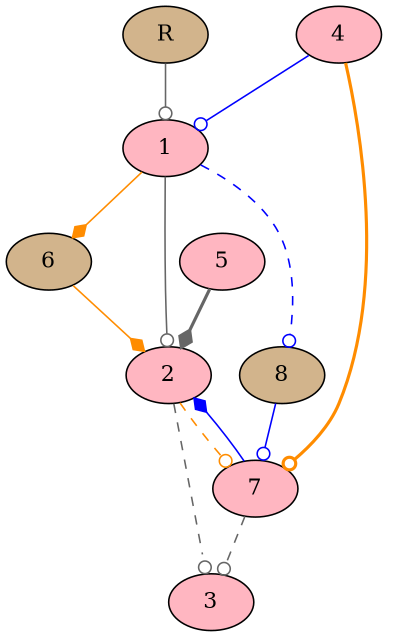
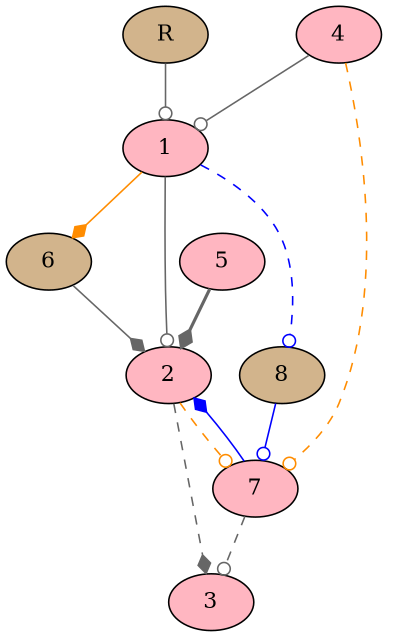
(258, 88) -> (258, 88)
(366, 270) -> (366, 270)
(102, 312) -> (102, 312)
(188, 479) -> (188, 479)
